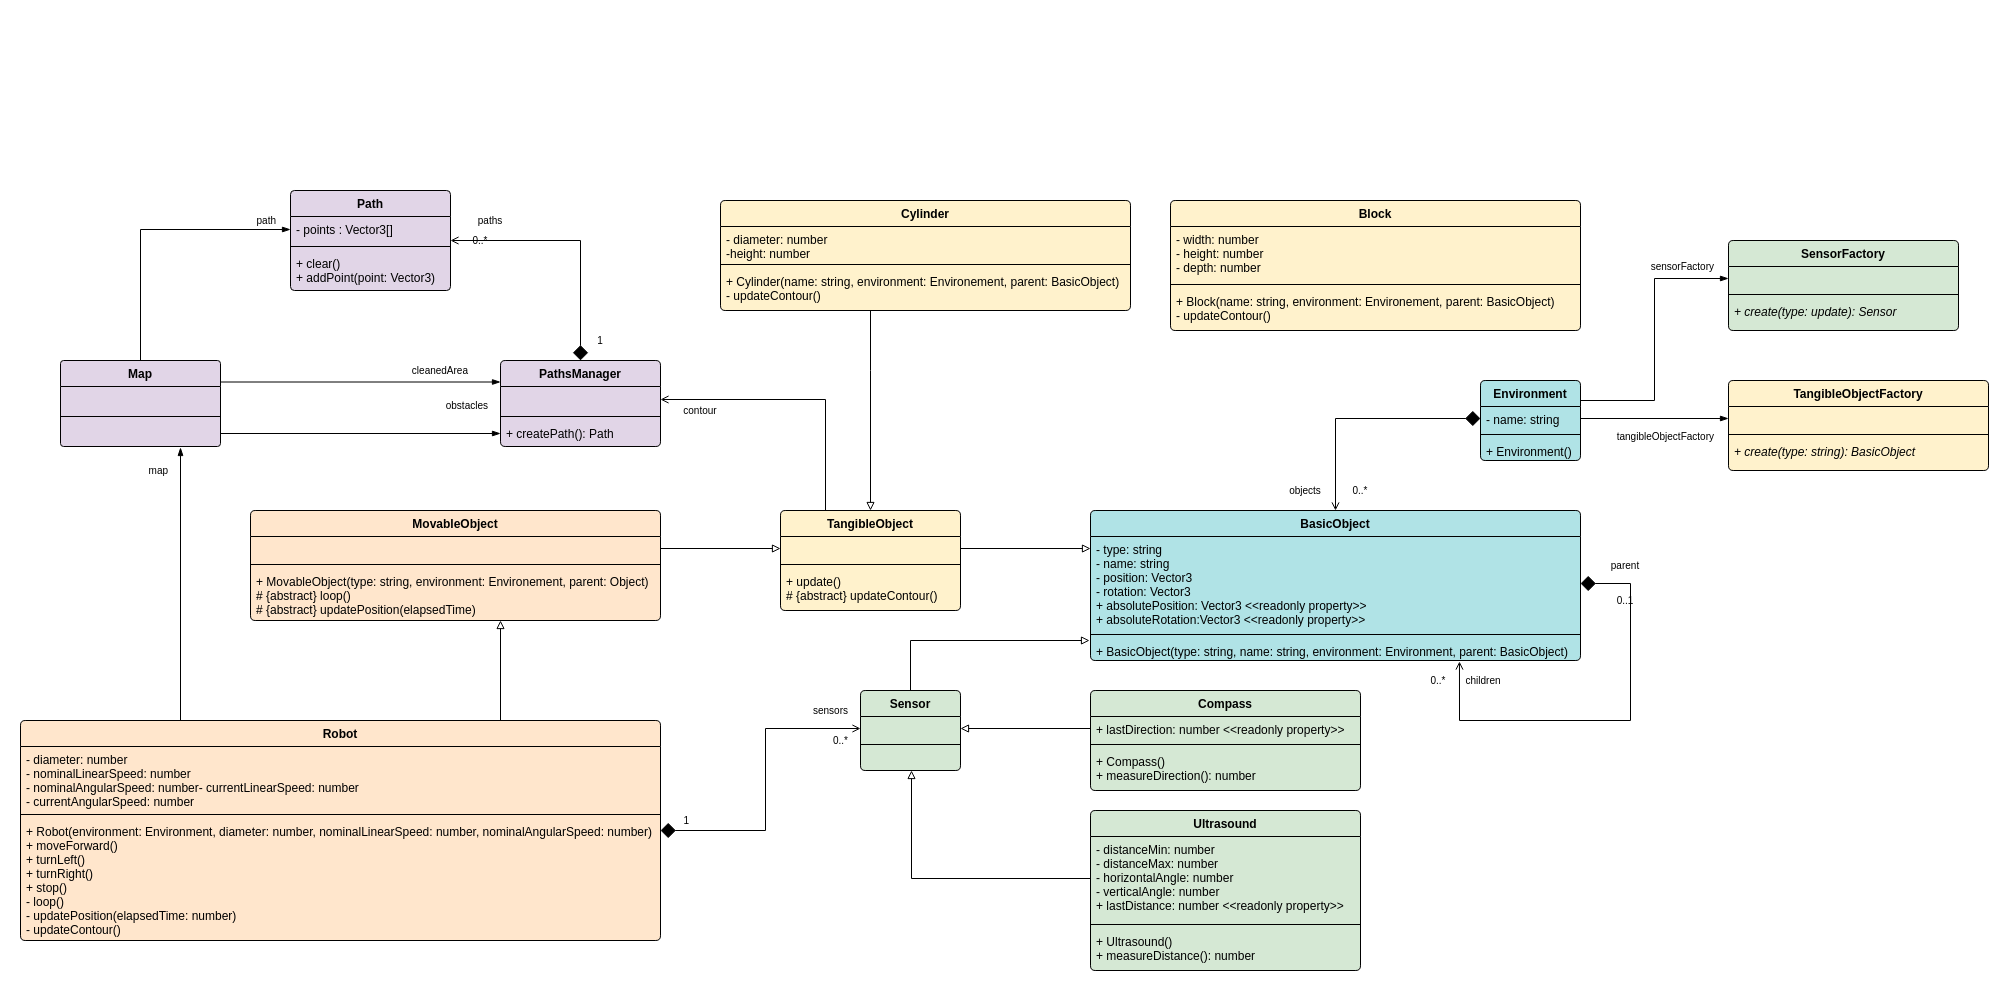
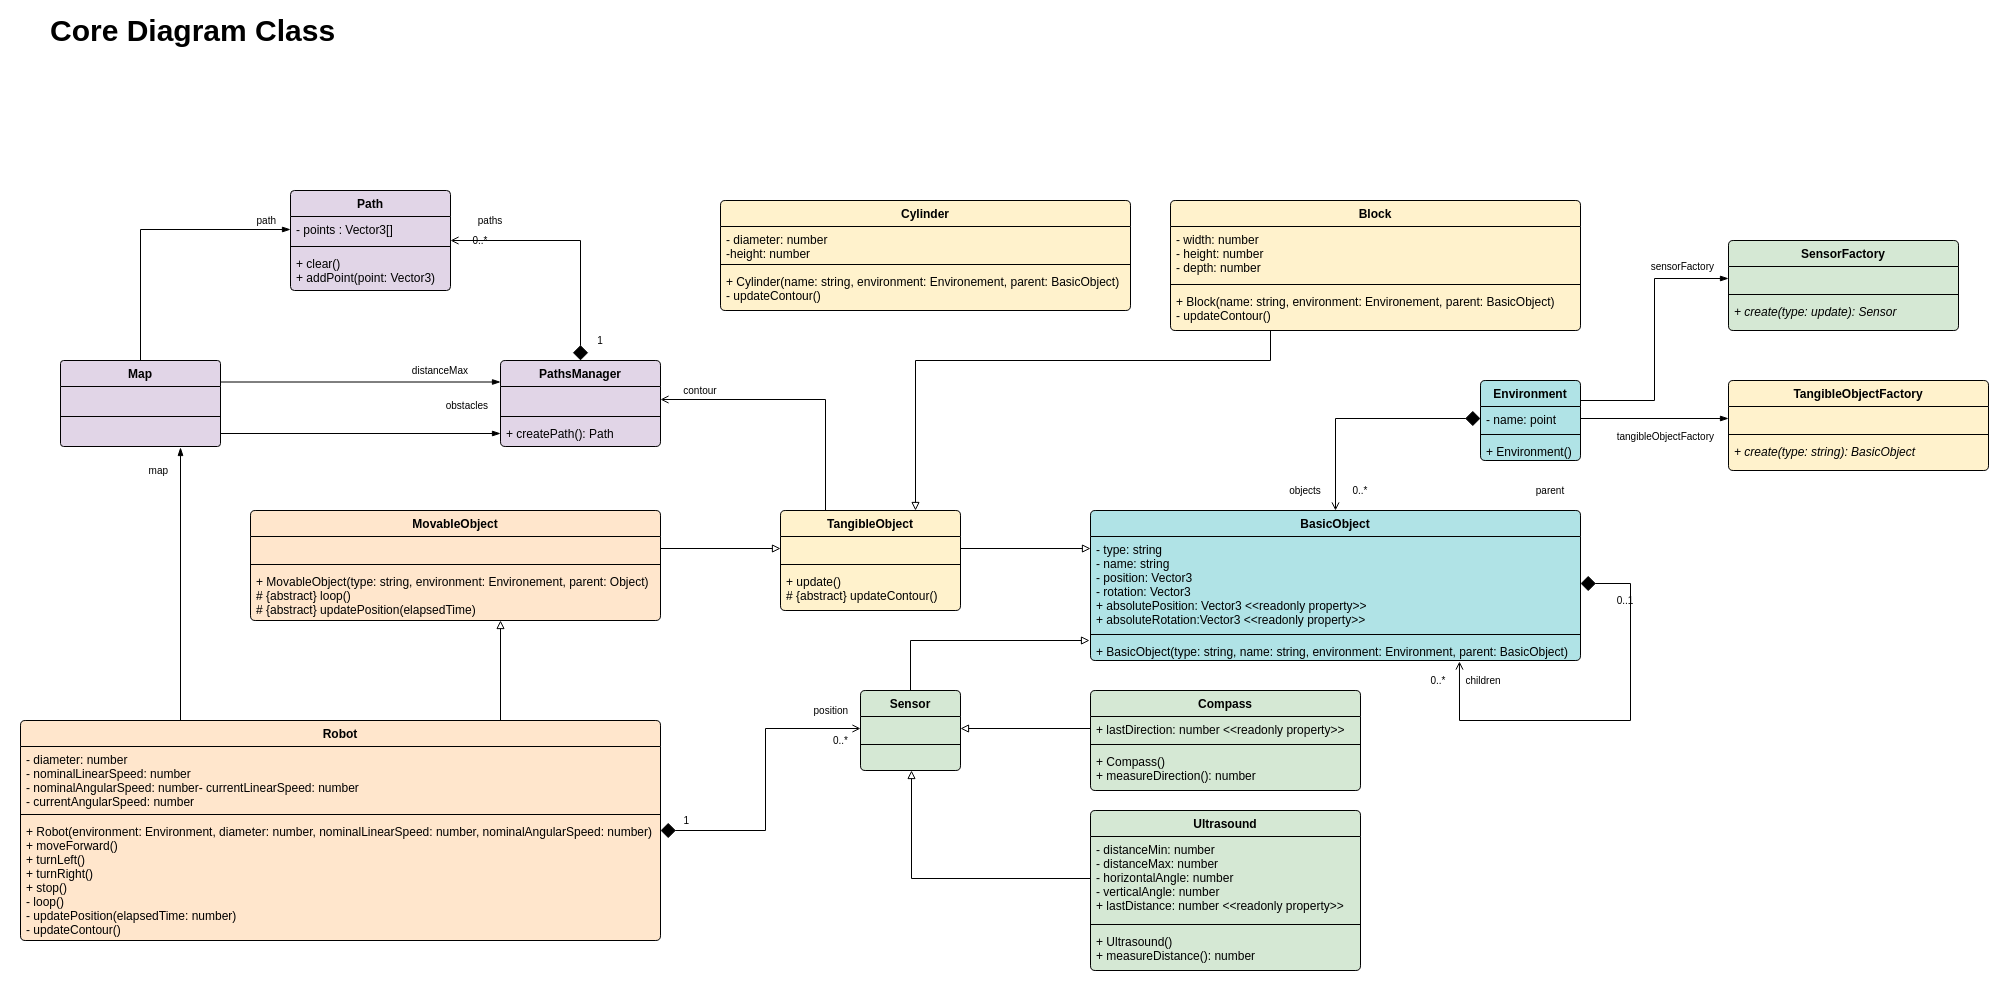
none -> (288, 31)
none -> (1038, 361)
(439, 371) -> (439, 371)
(871, 406) -> none
(701, 411) -> (701, 391)
(1527, 420) -> (1523, 420)
(1626, 566) -> (1551, 491)
(829, 711) -> (829, 711)
